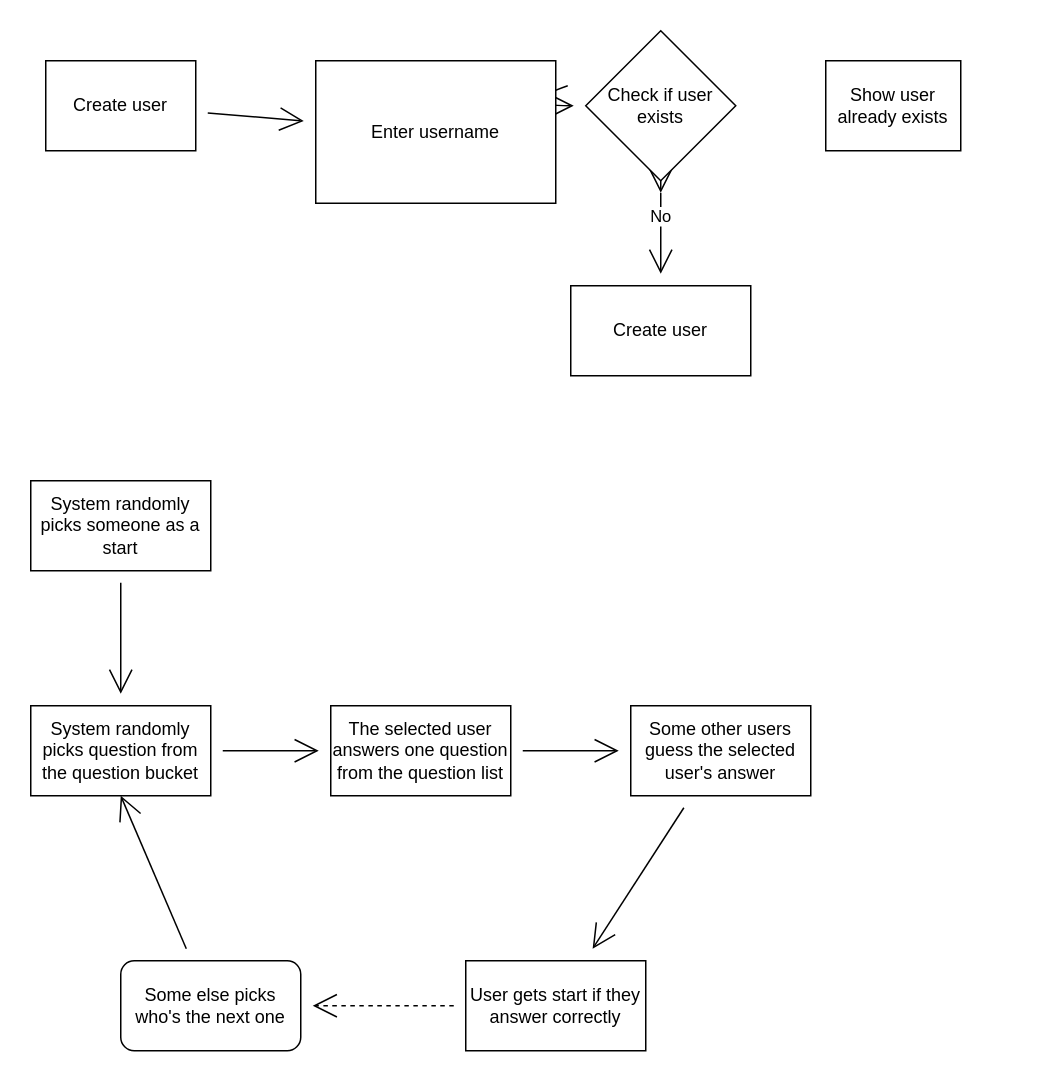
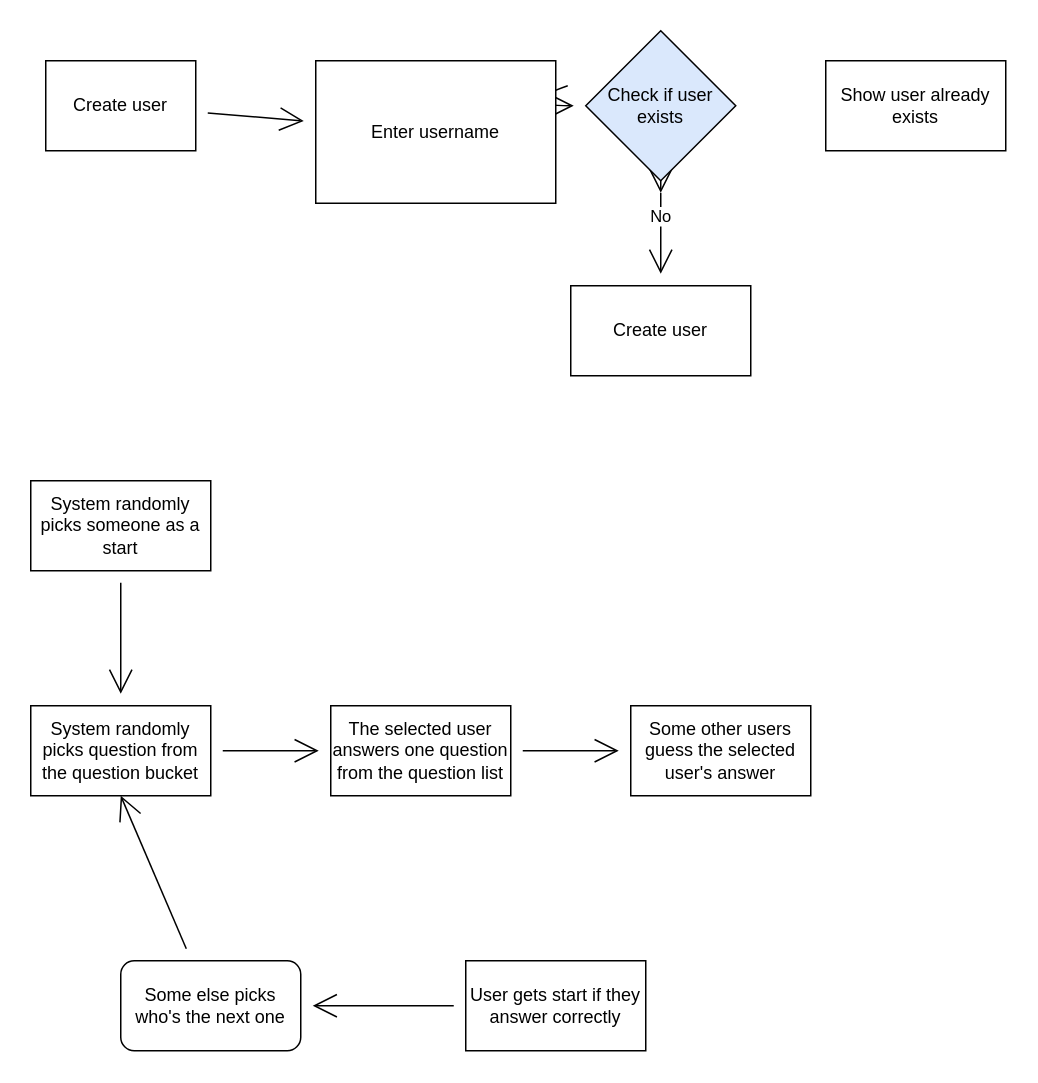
(661, 106) -> (661, 106)
(893, 106) -> (916, 106)
(639, 877) -> none
(383, 1006) -> (383, 1006)
